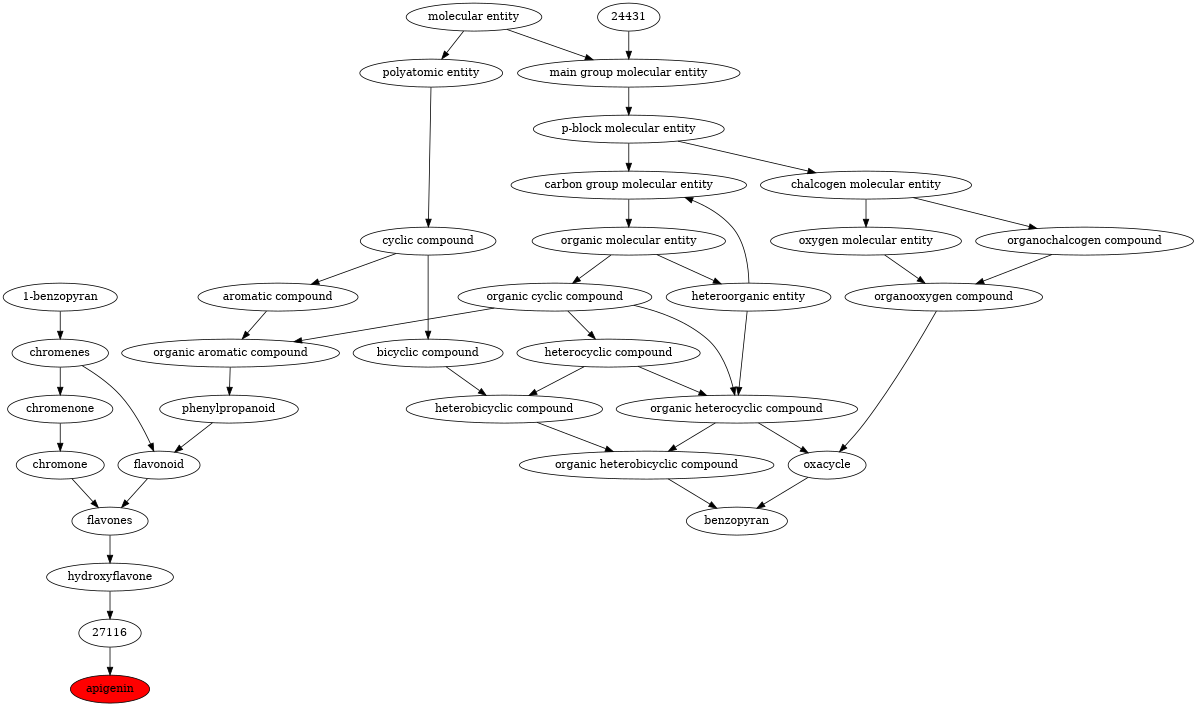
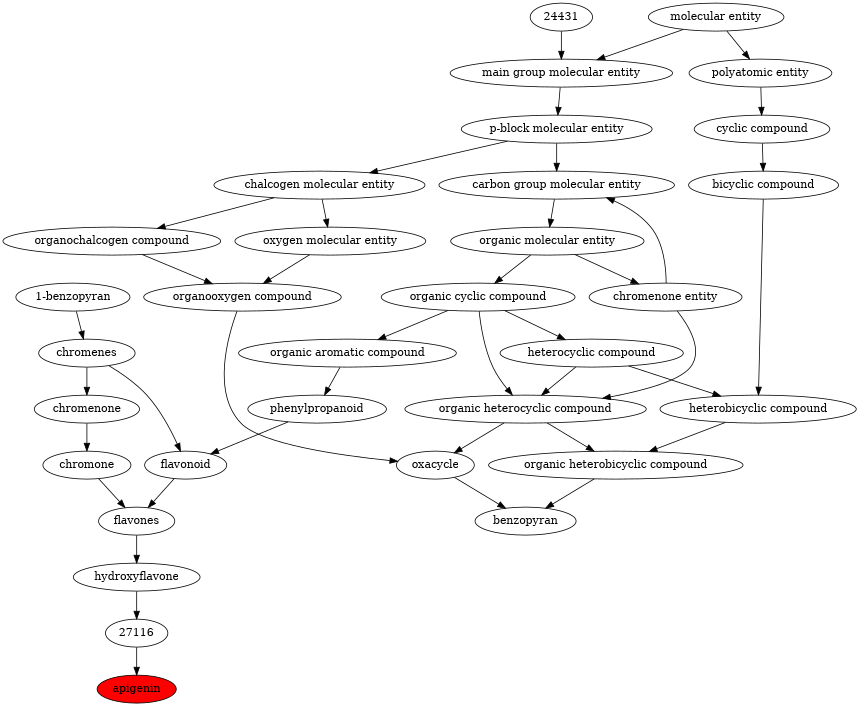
(278, 297) -> none
(749, 297) -> (666, 297)
